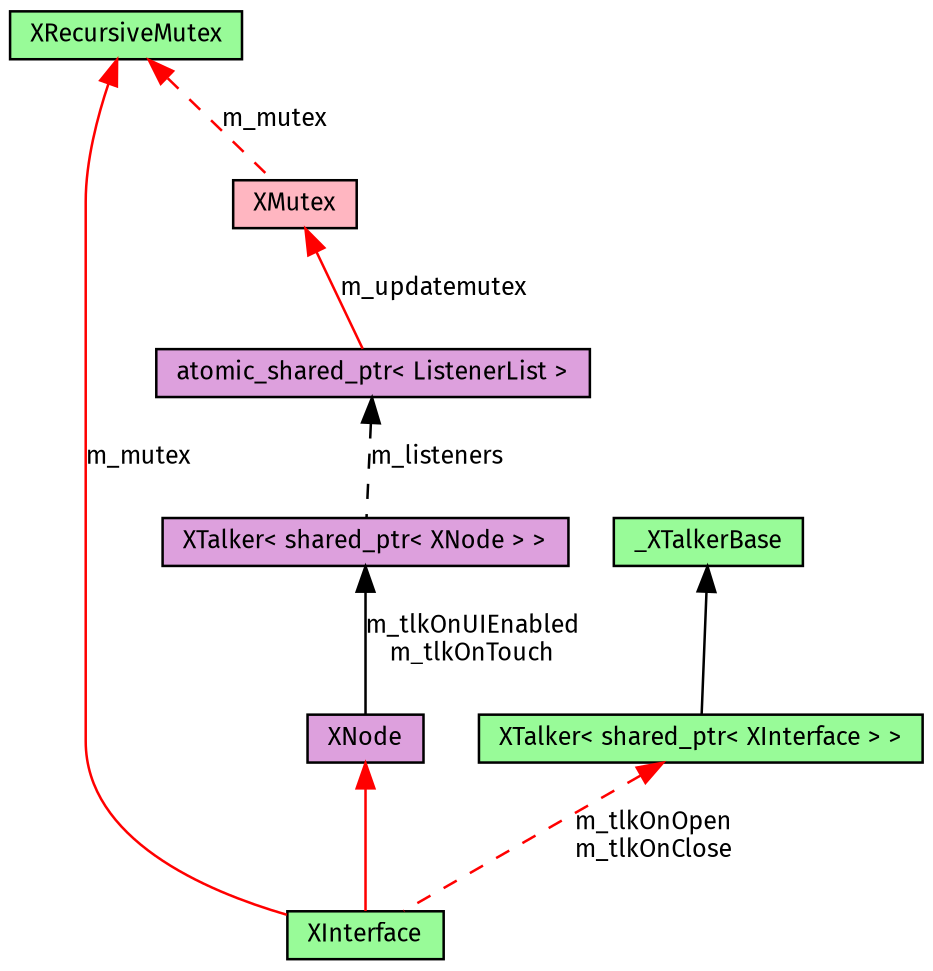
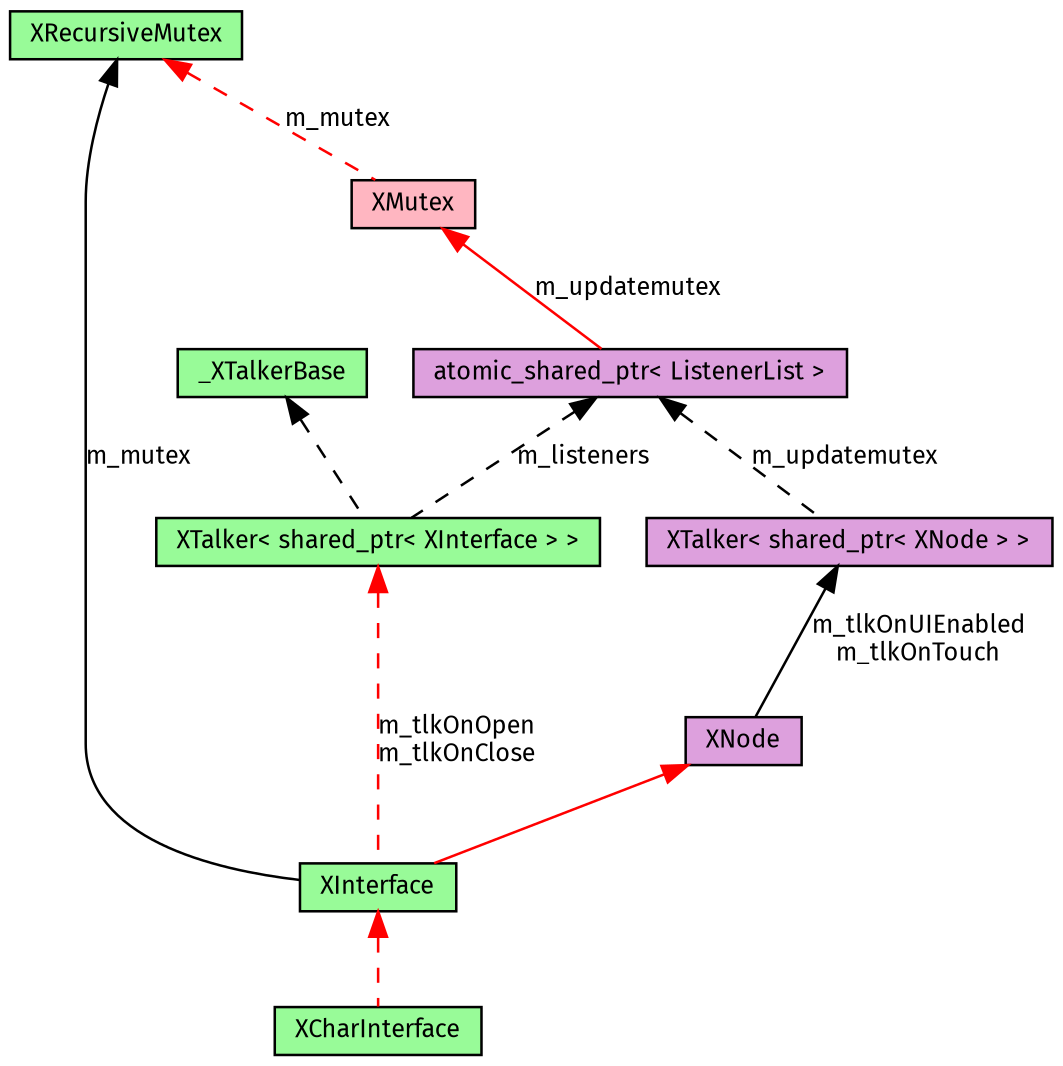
(437, 458) -> (844, 458)
none -> (493, 465)
(86, 553) -> (86, 551)
(704, 653) -> (332, 469)
none -> (378, 1031)
